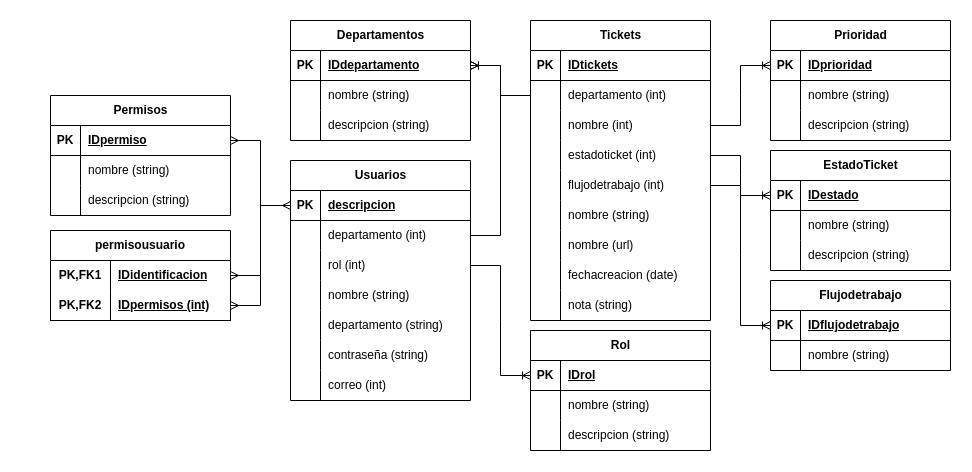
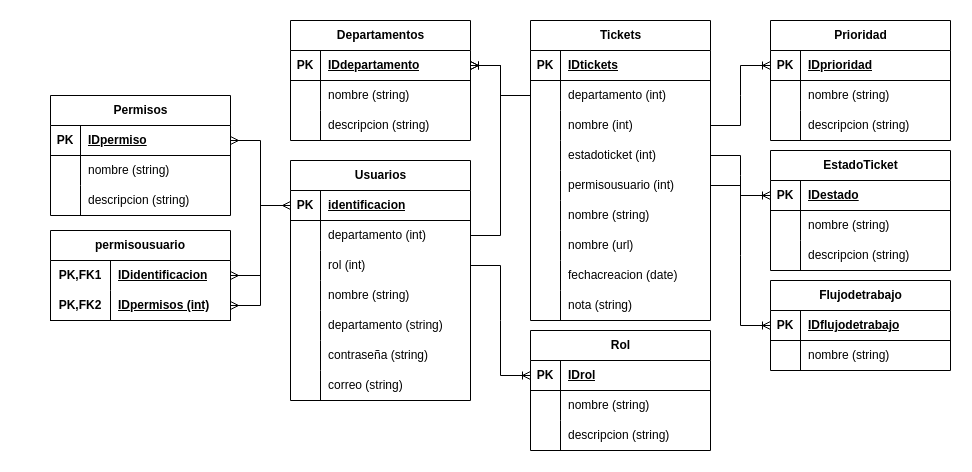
(631, 186) -> (629, 186)
(362, 206) -> (369, 206)
(366, 386) -> (376, 386)
